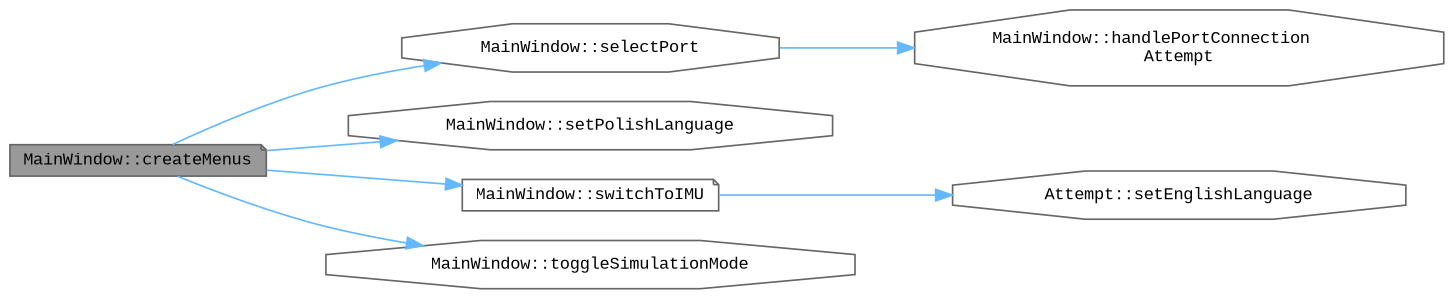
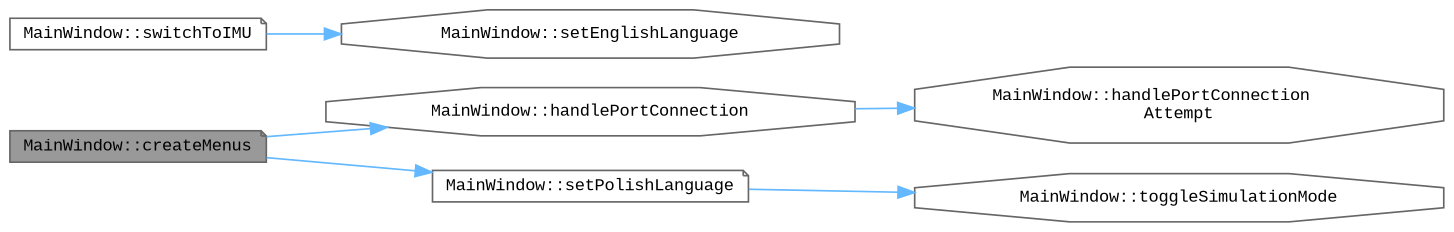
(590, 48) -> (590, 112)
(590, 126) -> (590, 186)
(356, 177) -> none
(1179, 195) -> (590, 34)
(290, 217) -> (823, 191)
